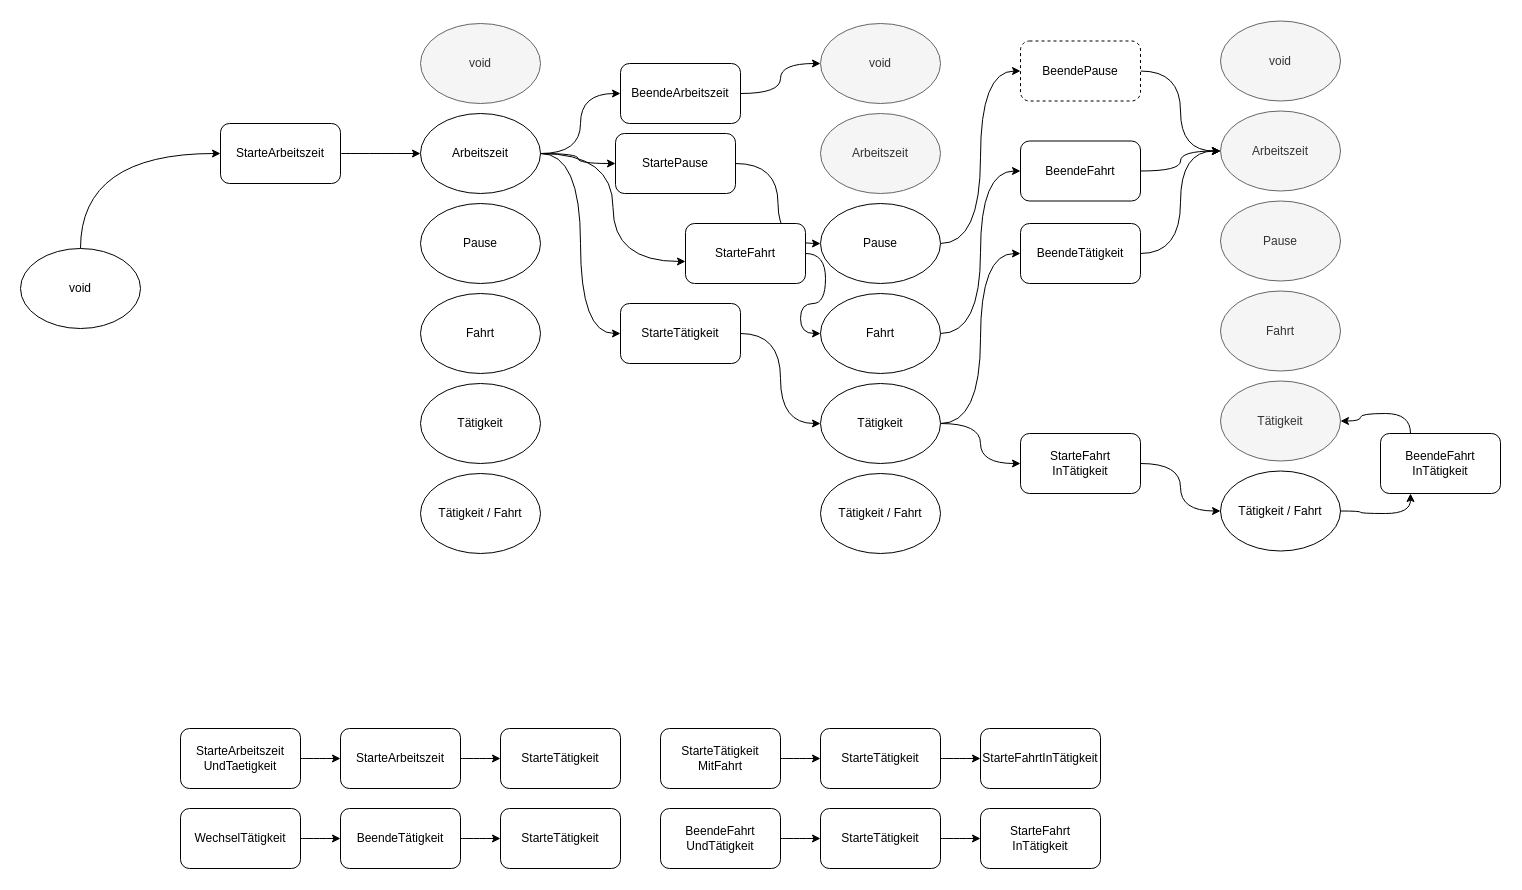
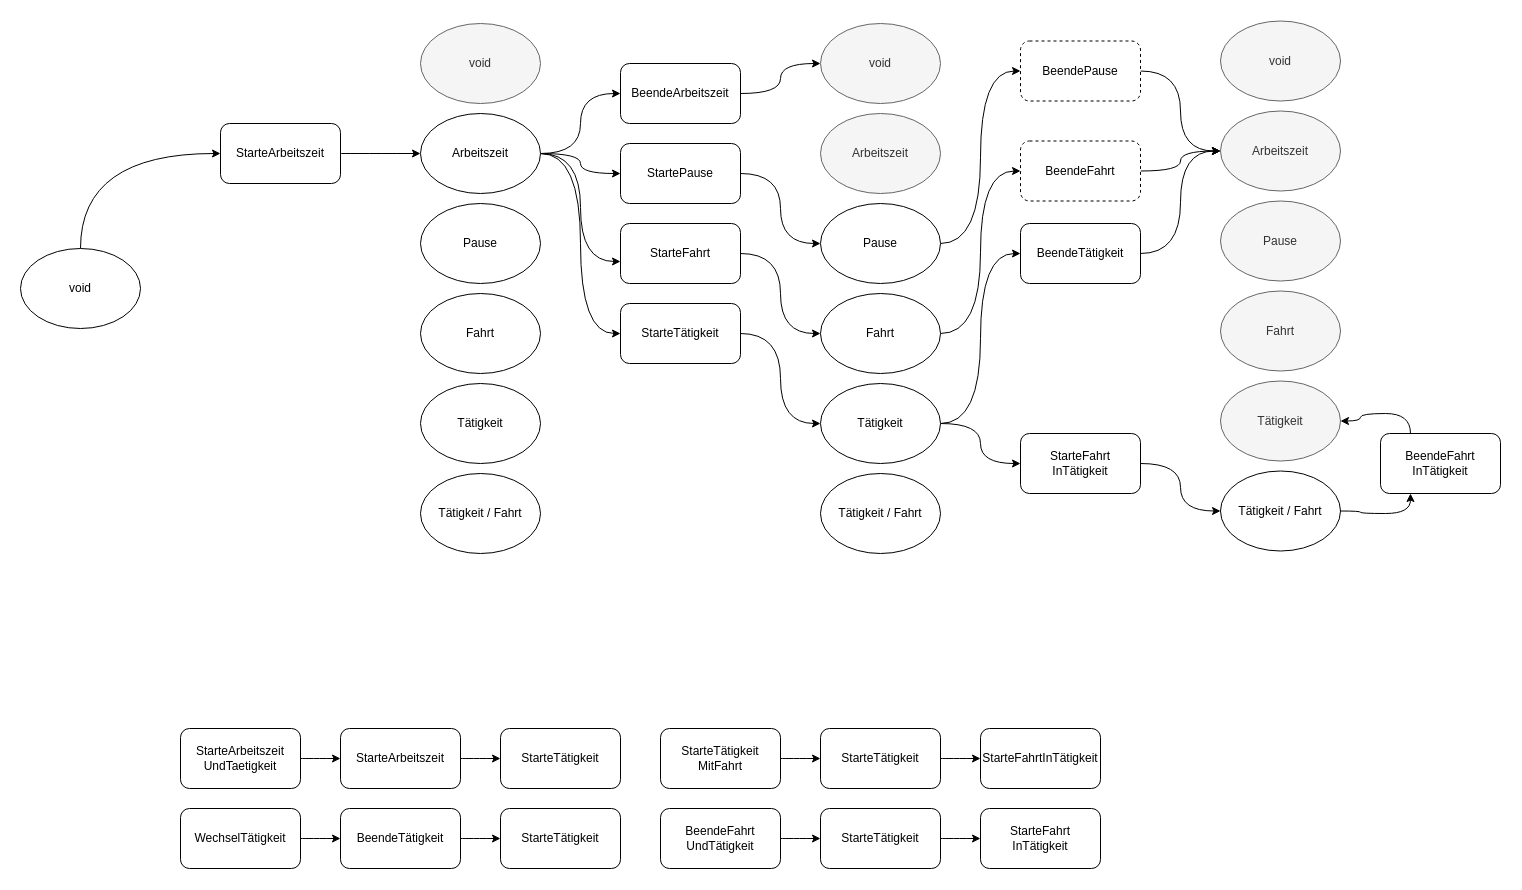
(676, 164) -> (681, 174)
(1081, 171) -> (1081, 171)
(746, 254) -> (681, 254)
